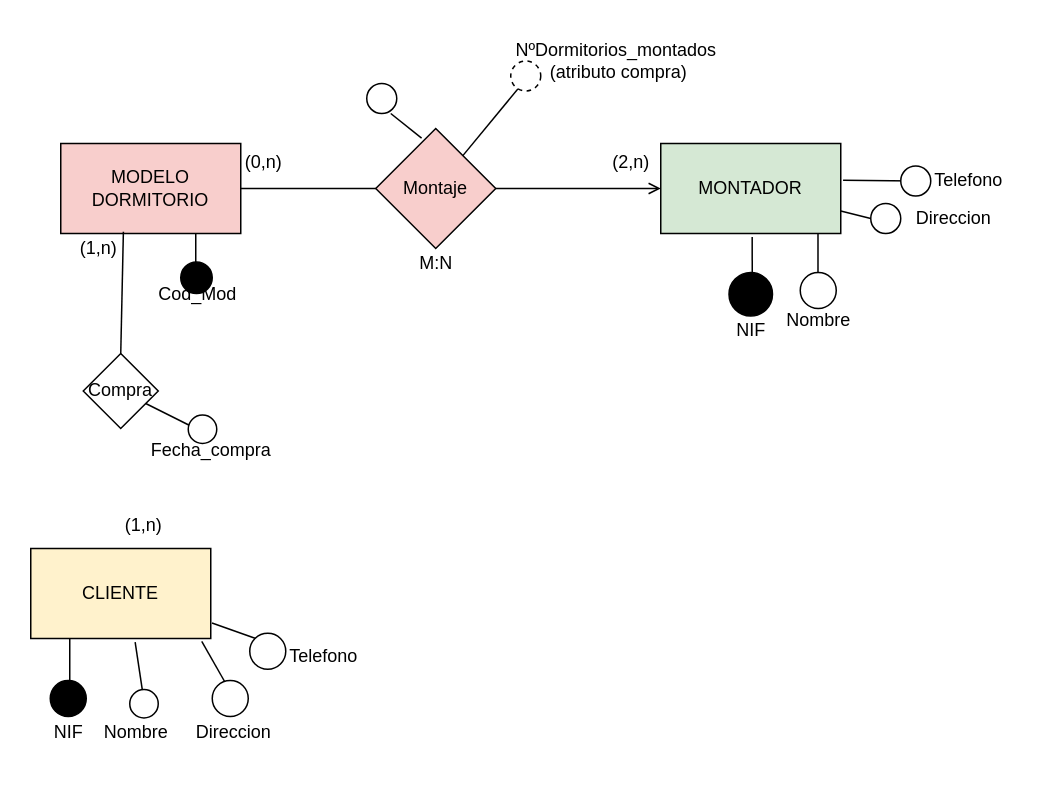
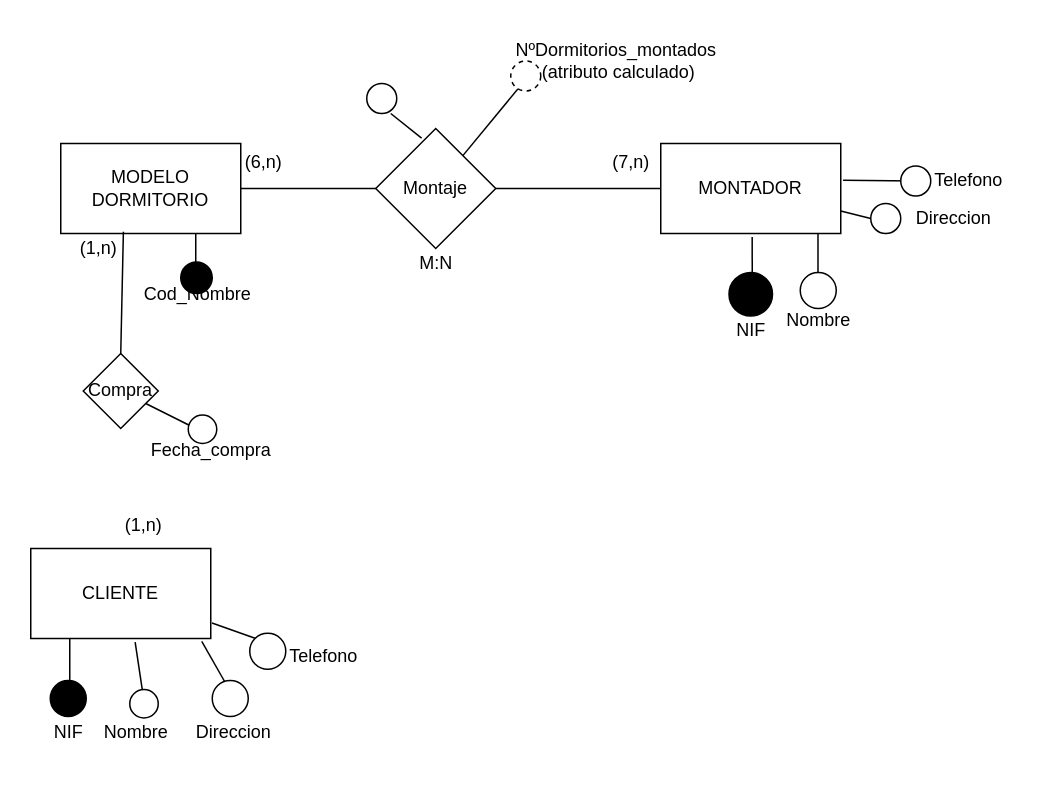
(617, 61) -> (617, 61)
(264, 163) -> (264, 163)
(632, 163) -> (632, 163)
(151, 188) -> (151, 188)
(436, 188) -> (436, 188)
(654, 188) -> (655, 188)
(751, 188) -> (751, 188)
(198, 295) -> (198, 295)
(121, 593) -> (121, 593)
